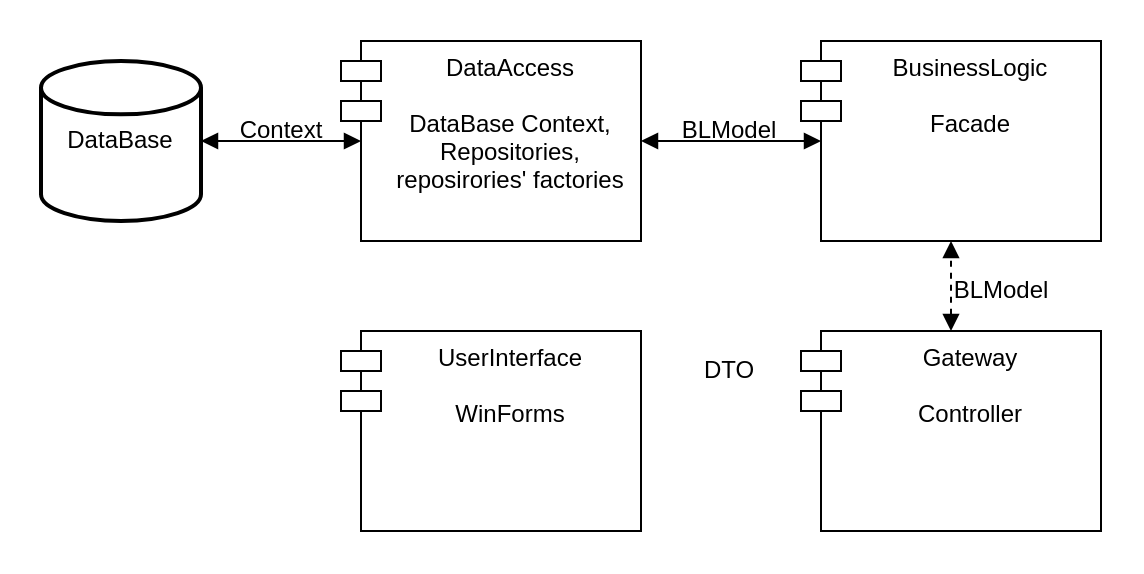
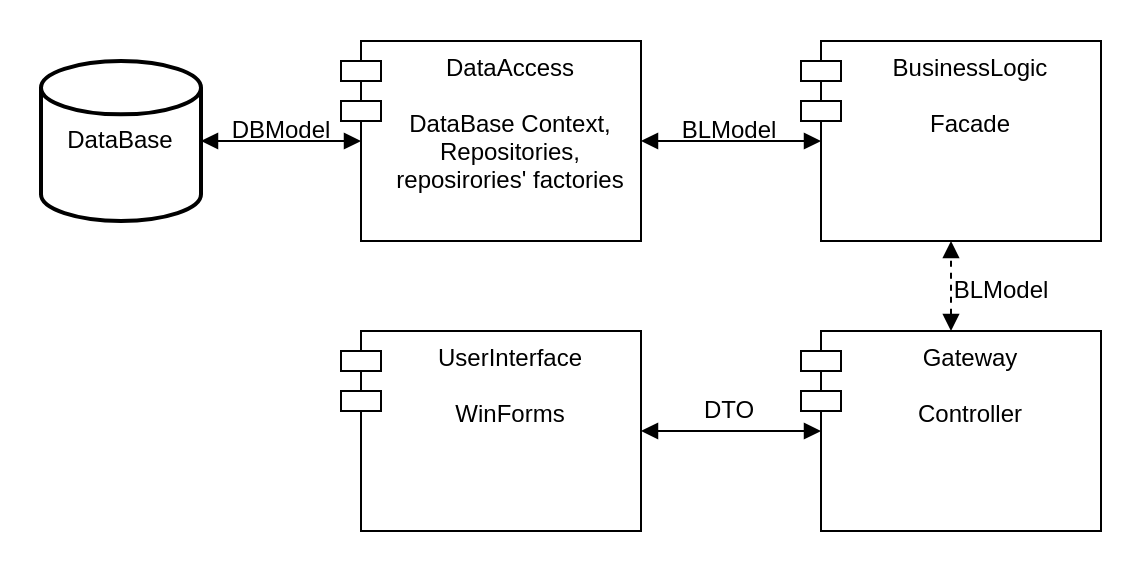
(282, 131) -> (282, 131)
(729, 371) -> (729, 411)
none -> (730, 431)
